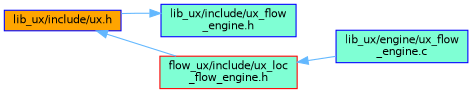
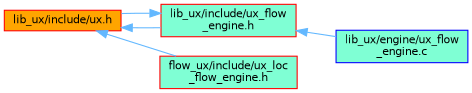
(63, 21) -> (63, 21)
(229, 21) -> (229, 21)
none -> (147, 28)
(322, 58) -> (322, 34)
